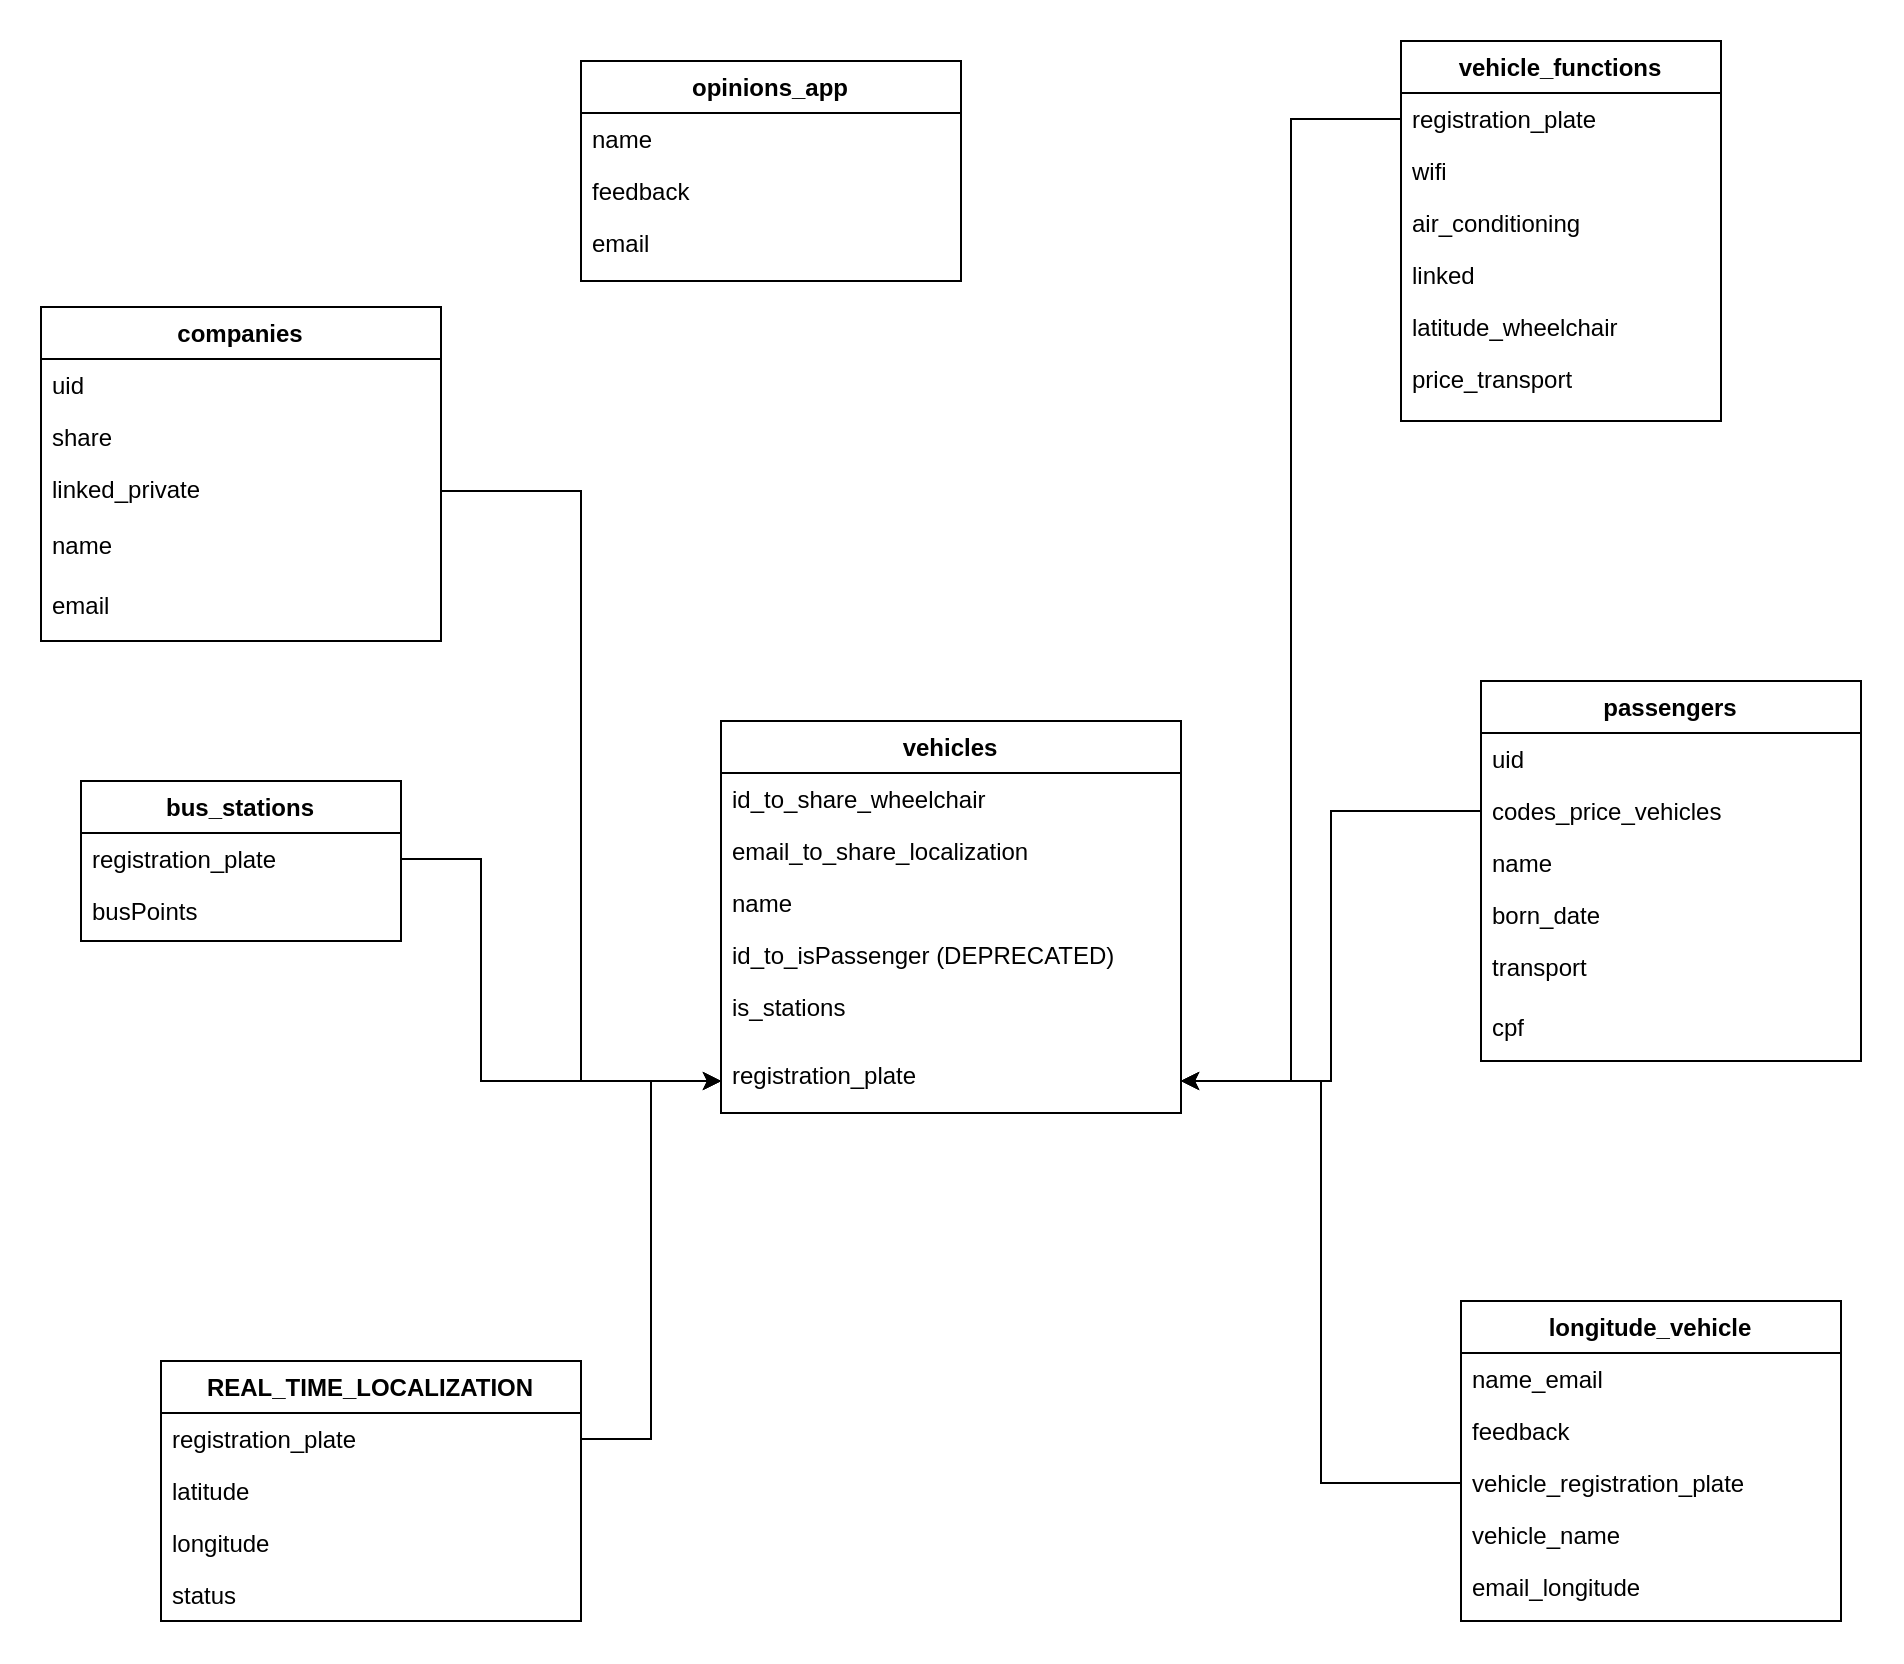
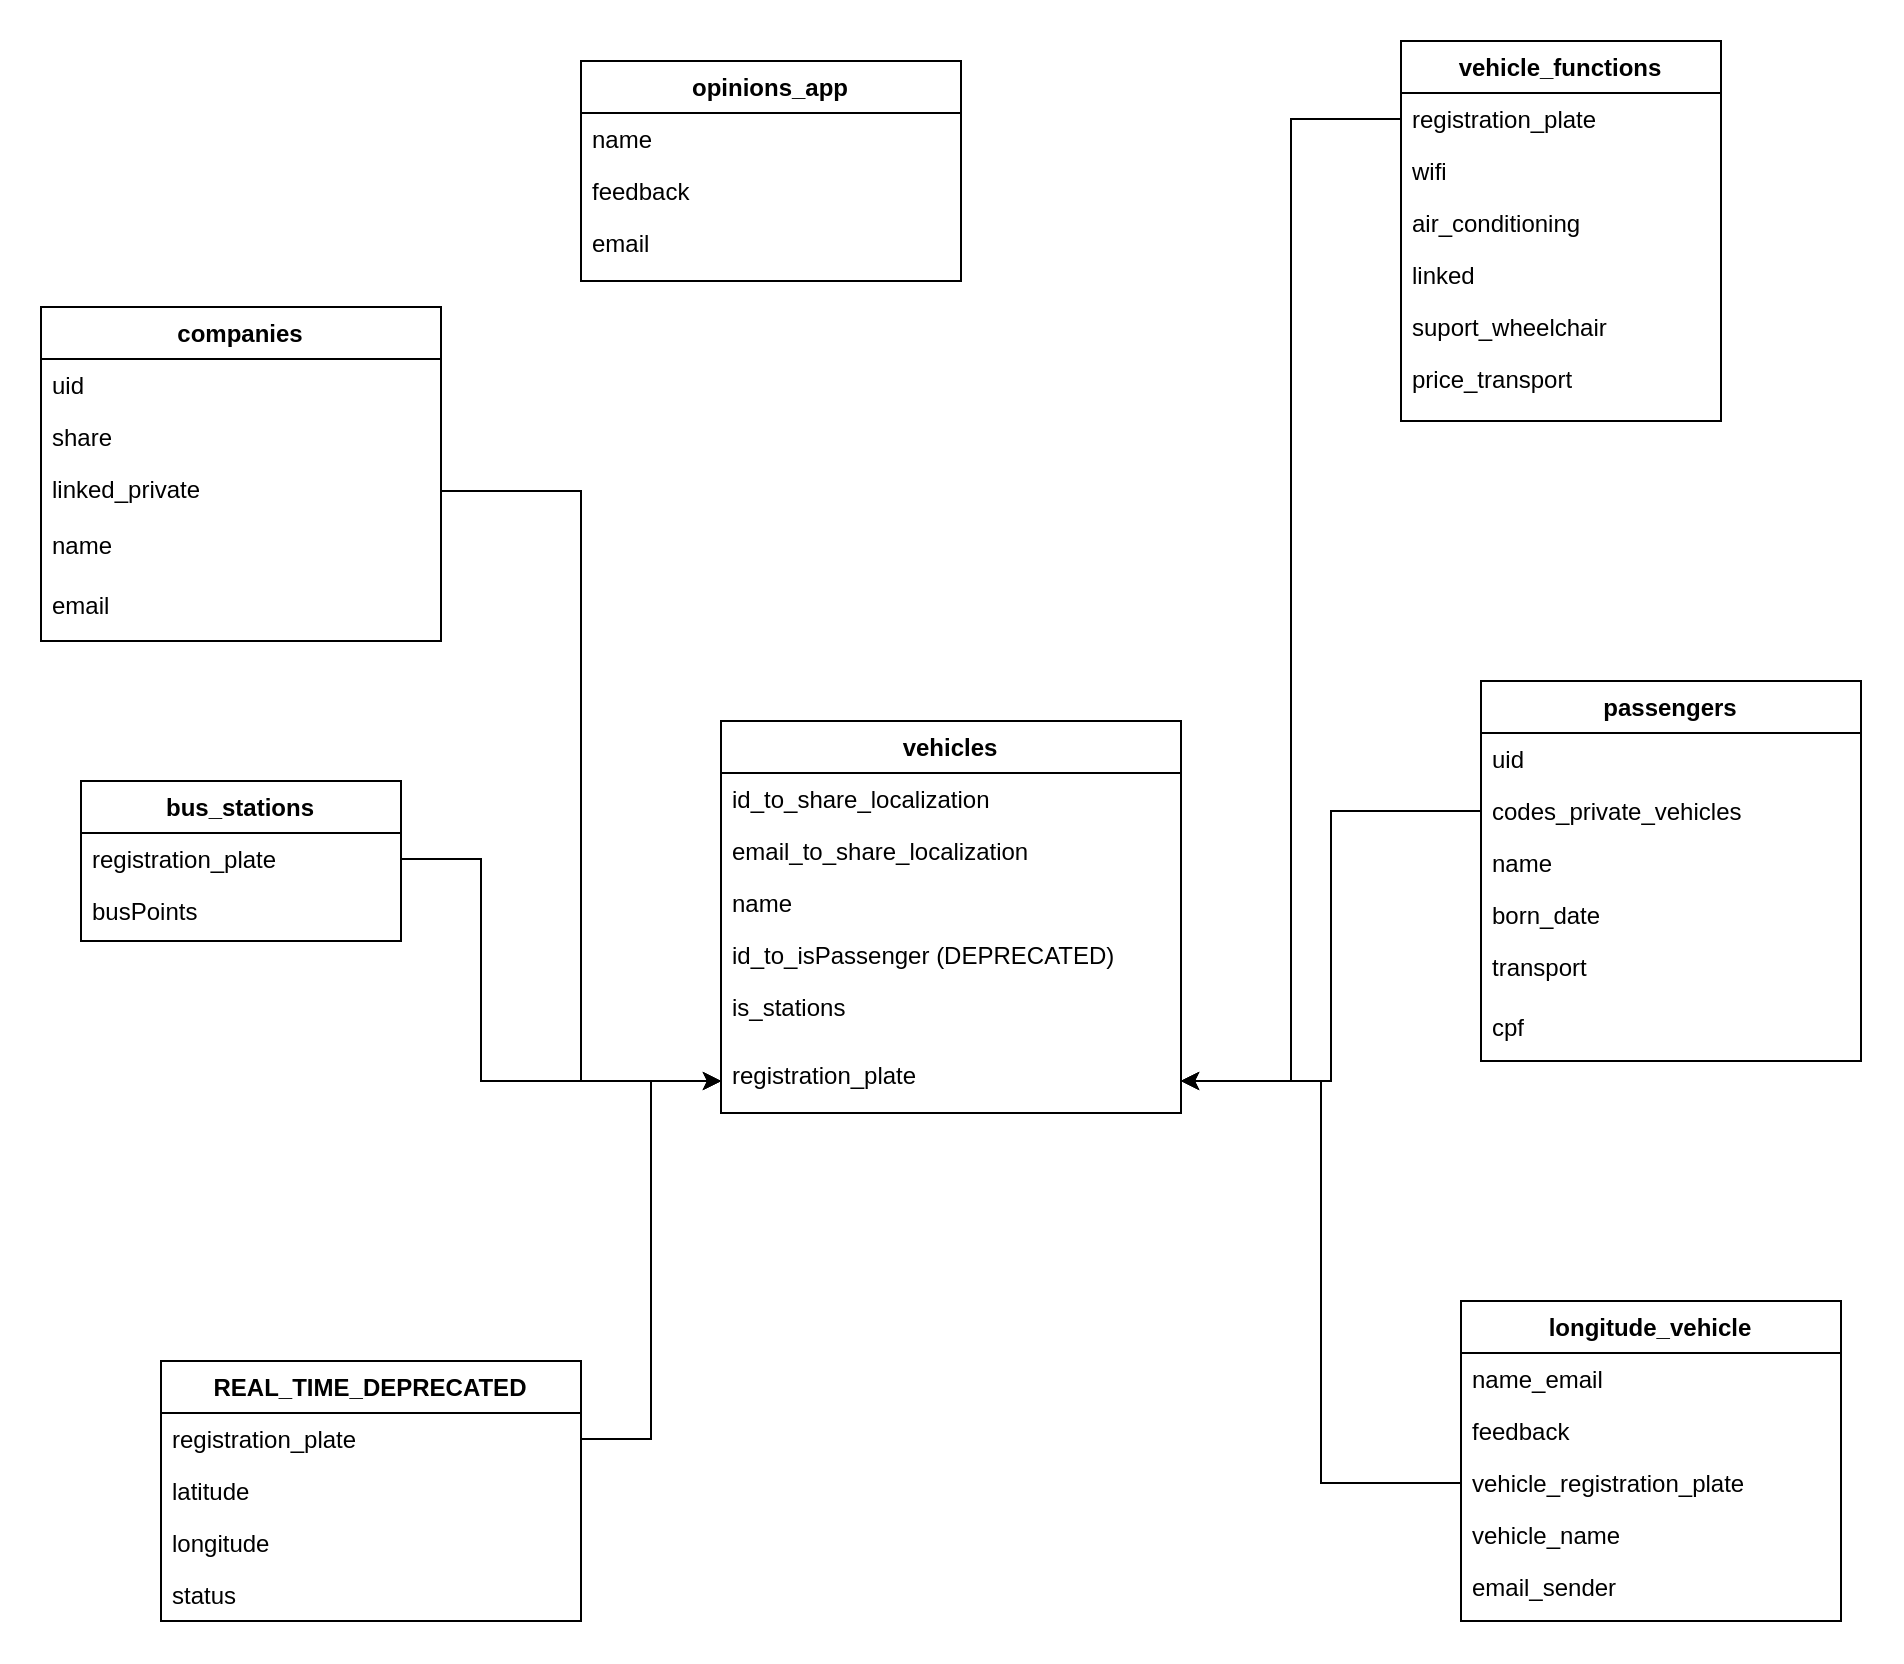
(1527, 328) -> (1520, 328)
(870, 800) -> (878, 800)
(1617, 812) -> (1630, 812)
(370, 1388) -> (370, 1388)
(1560, 1588) -> (1546, 1588)
